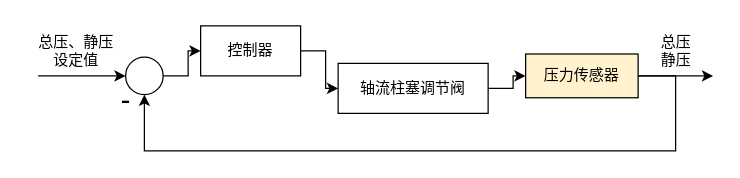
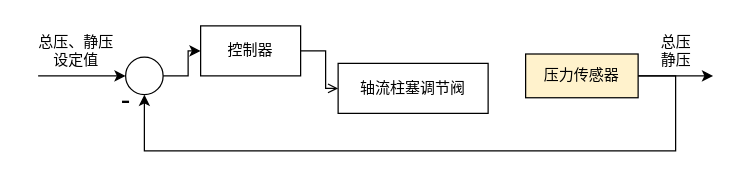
(326, 86) -> (326, 88)
(508, 88) -> none
